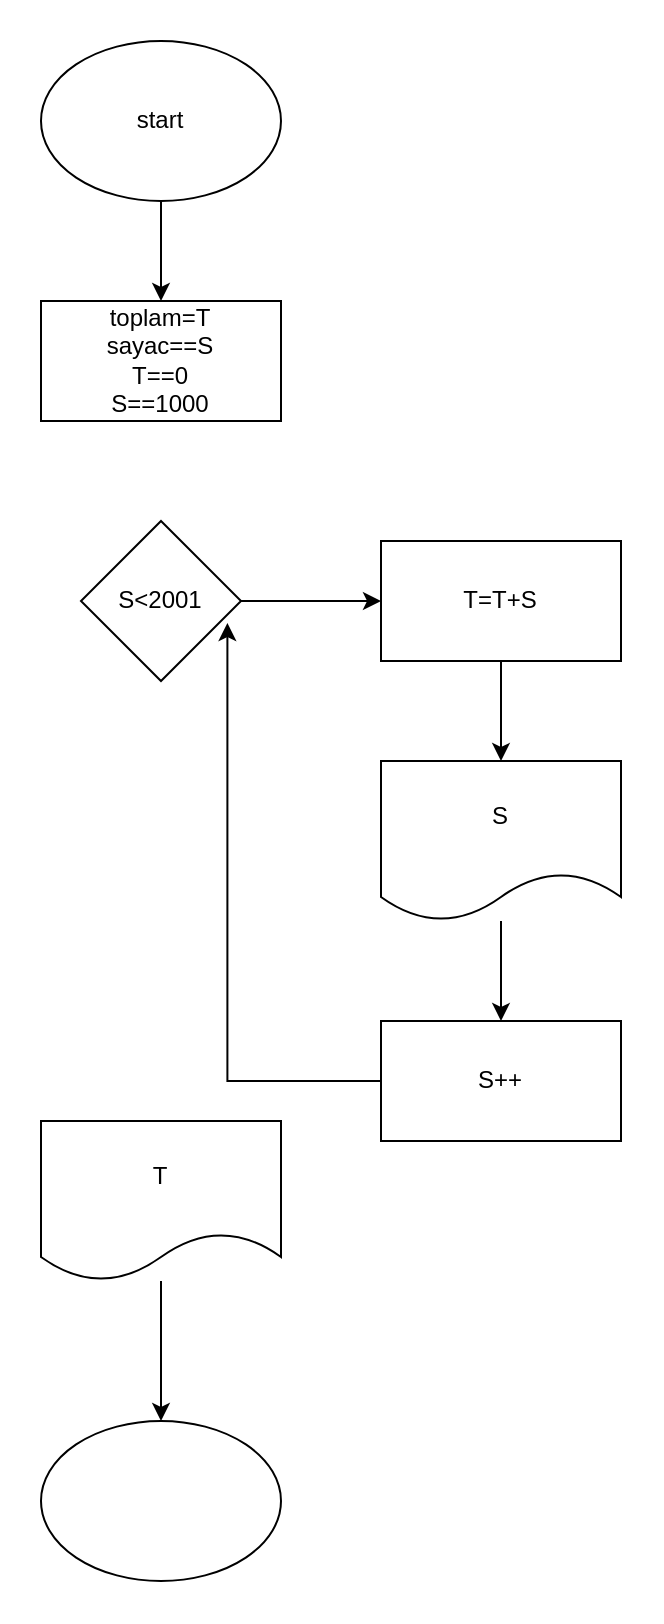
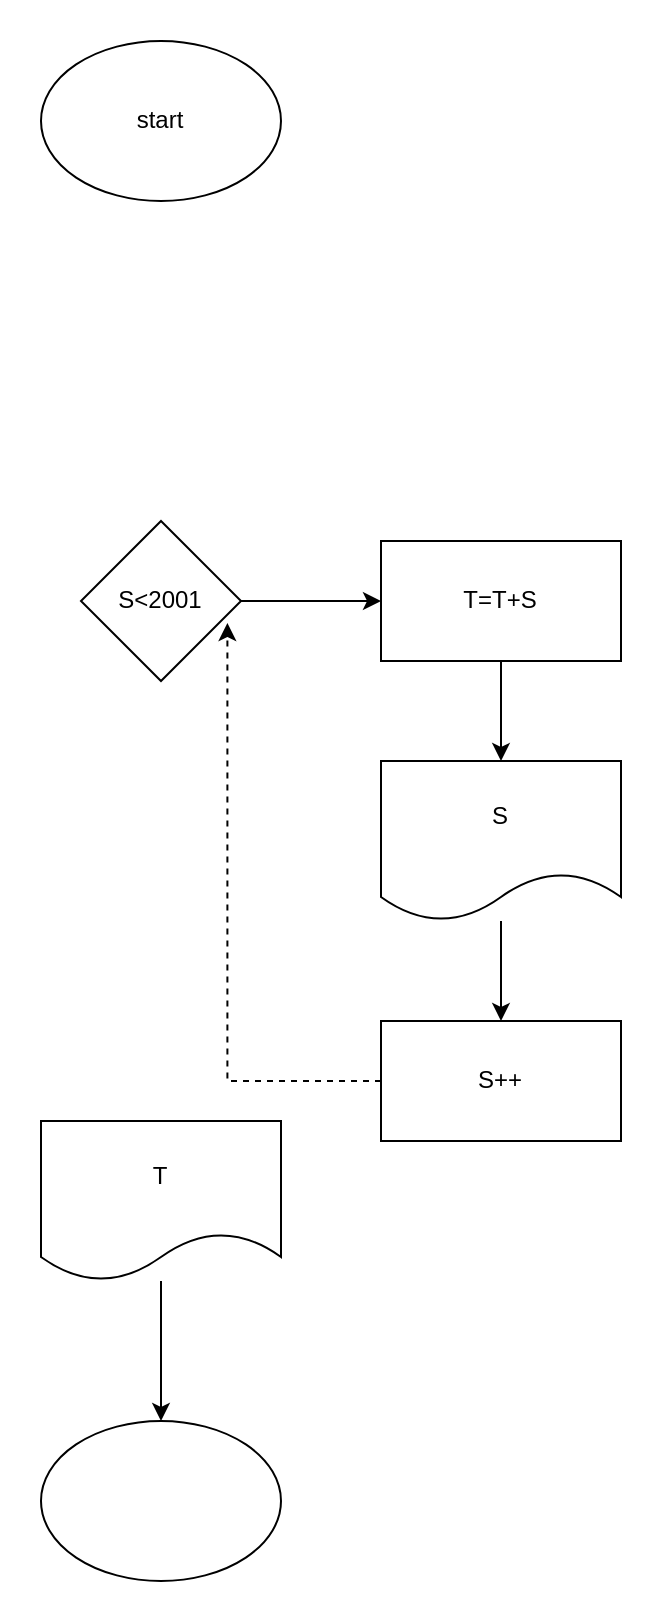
(161, 244) -> none
(161, 361) -> none
(227, 933) -> (227, 933)
